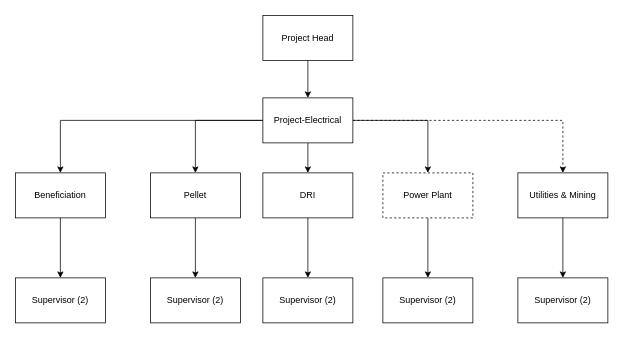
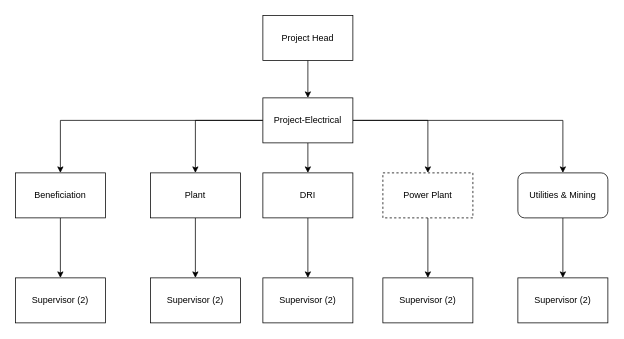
(519, 120) -> (519, 120)
(195, 195) -> (195, 195)
(563, 195) -> (563, 195)
